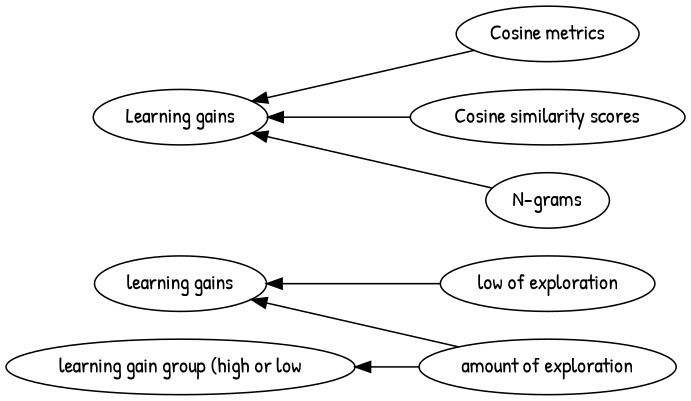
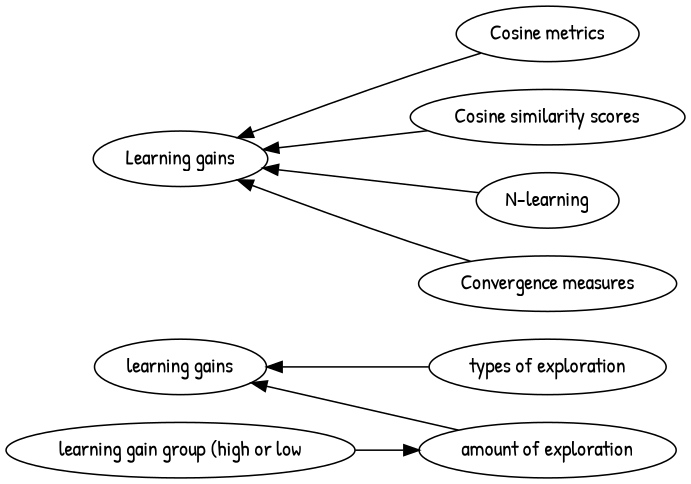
(548, 200) -> (548, 200)
none -> (548, 284)
(548, 284) -> (548, 367)
(395, 367) -> (379, 450)
